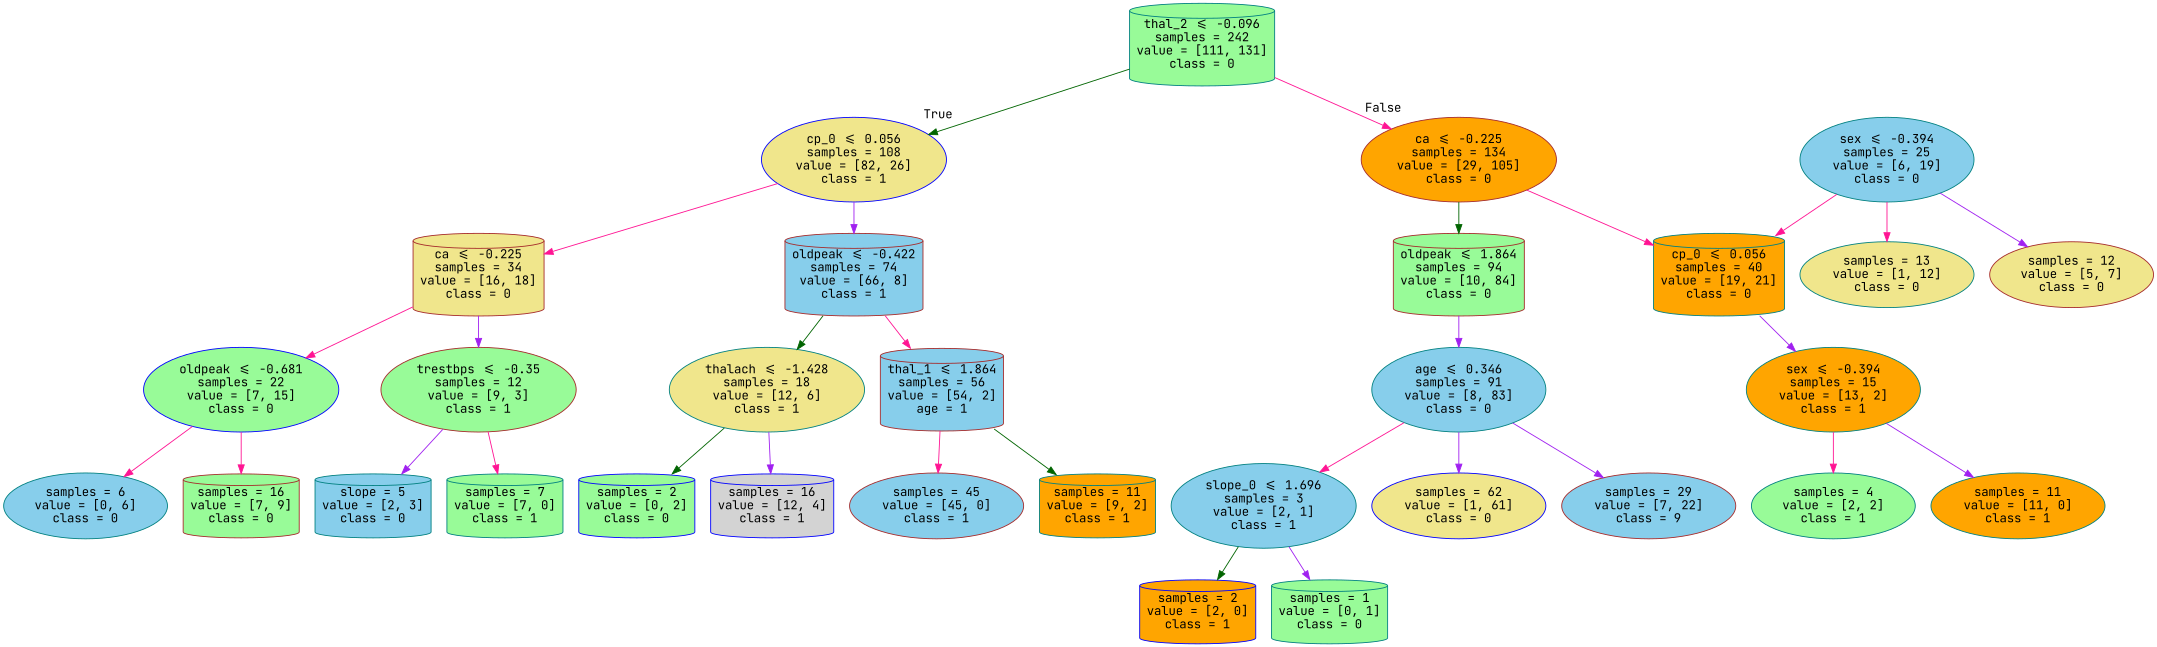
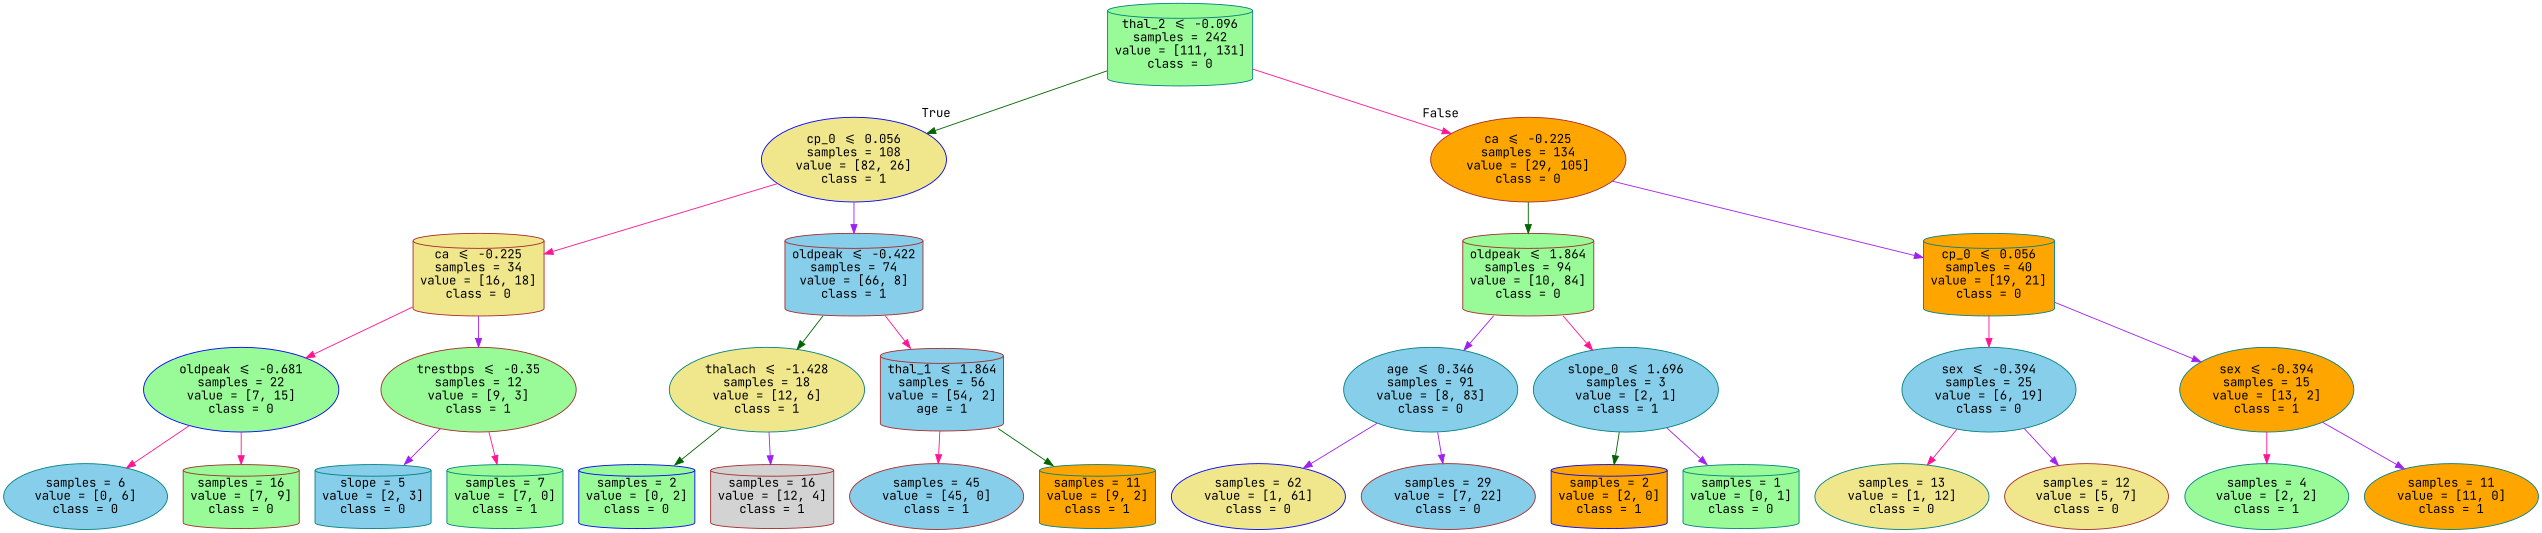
(1810, 212) -> (1989, 327)
(1586, 216) -> (1764, 218)
(1366, 445) -> (1575, 330)
(772, 506) -> (772, 497)
(1649, 506) -> (1448, 497)
